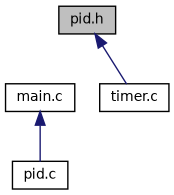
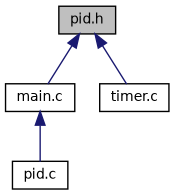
none -> (60, 65)
